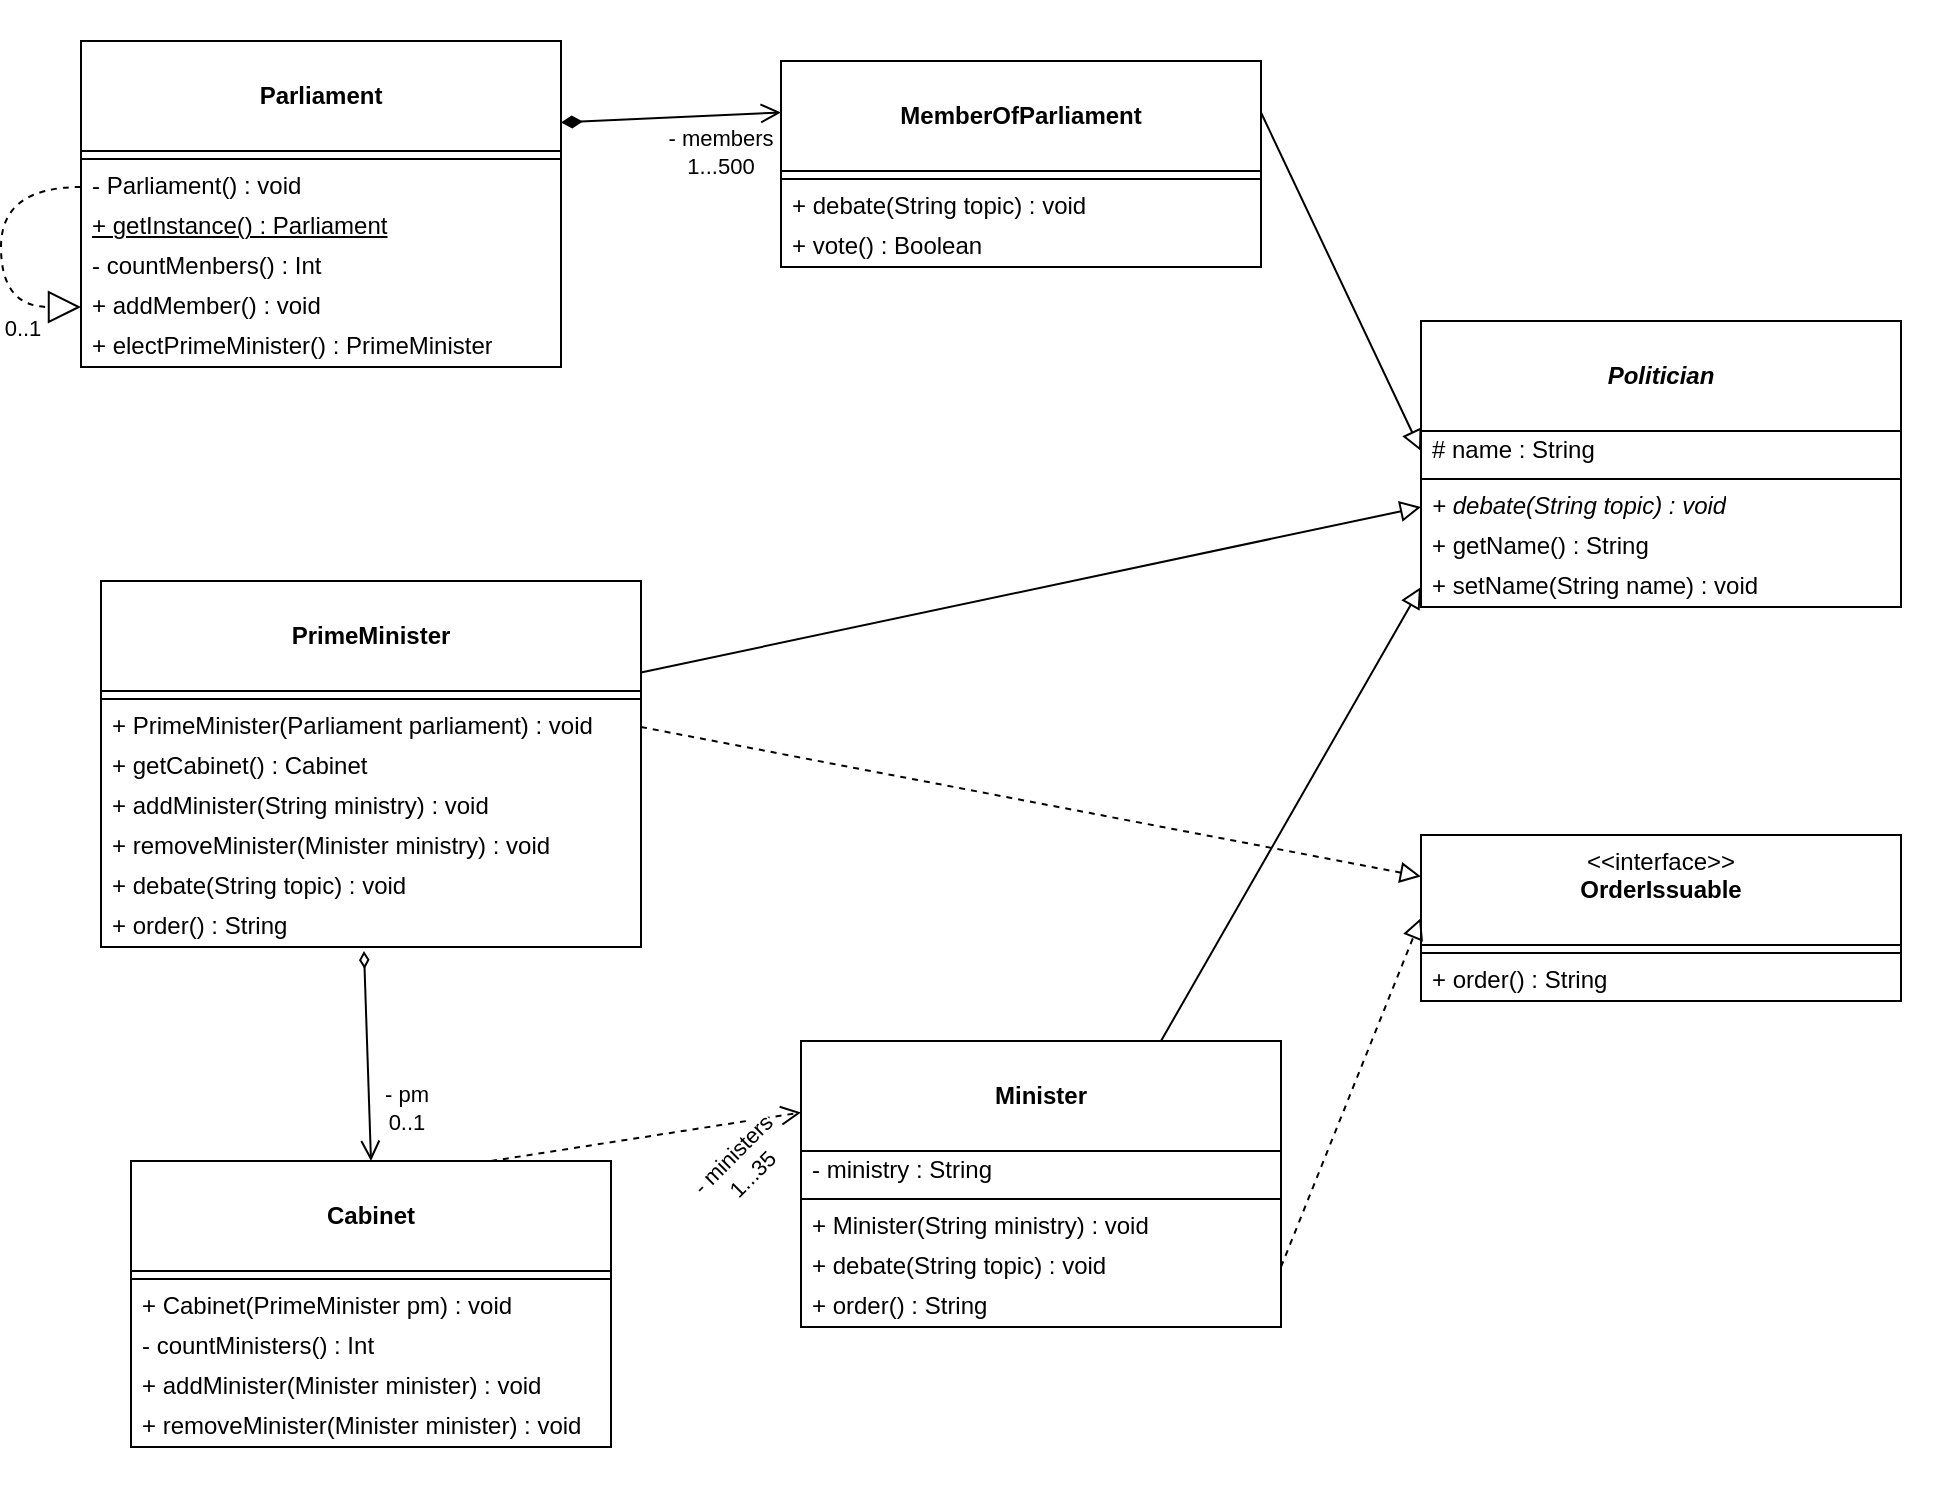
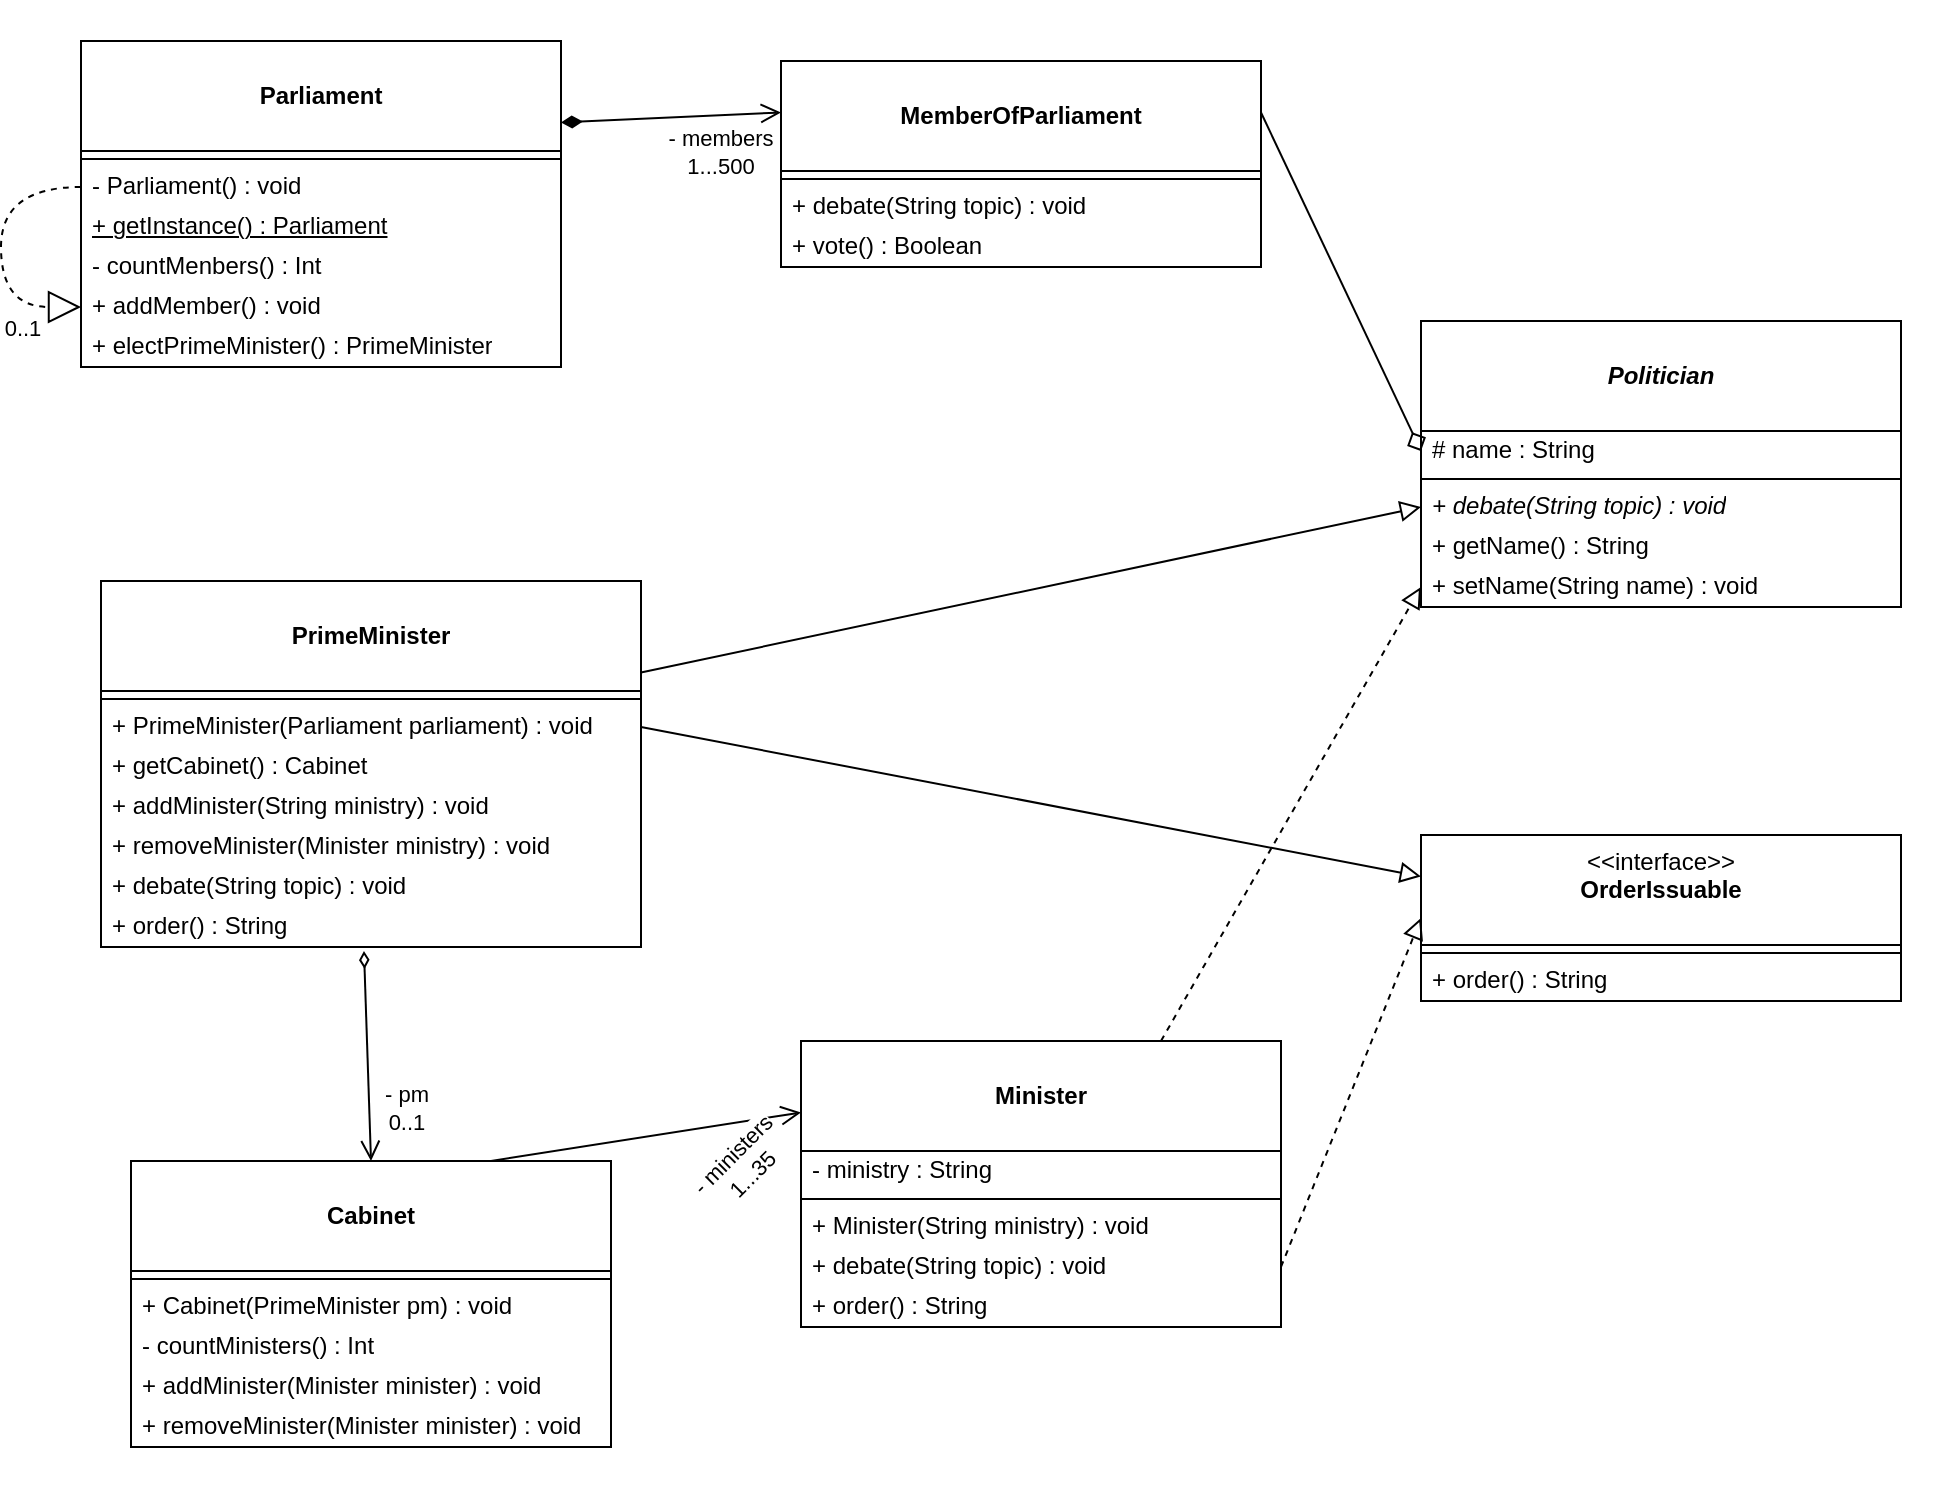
(1412, 431) -> (1411, 431)
(1342, 725) -> (1342, 725)
(956, 787) -> (956, 787)
(622, 1141) -> (622, 1141)
